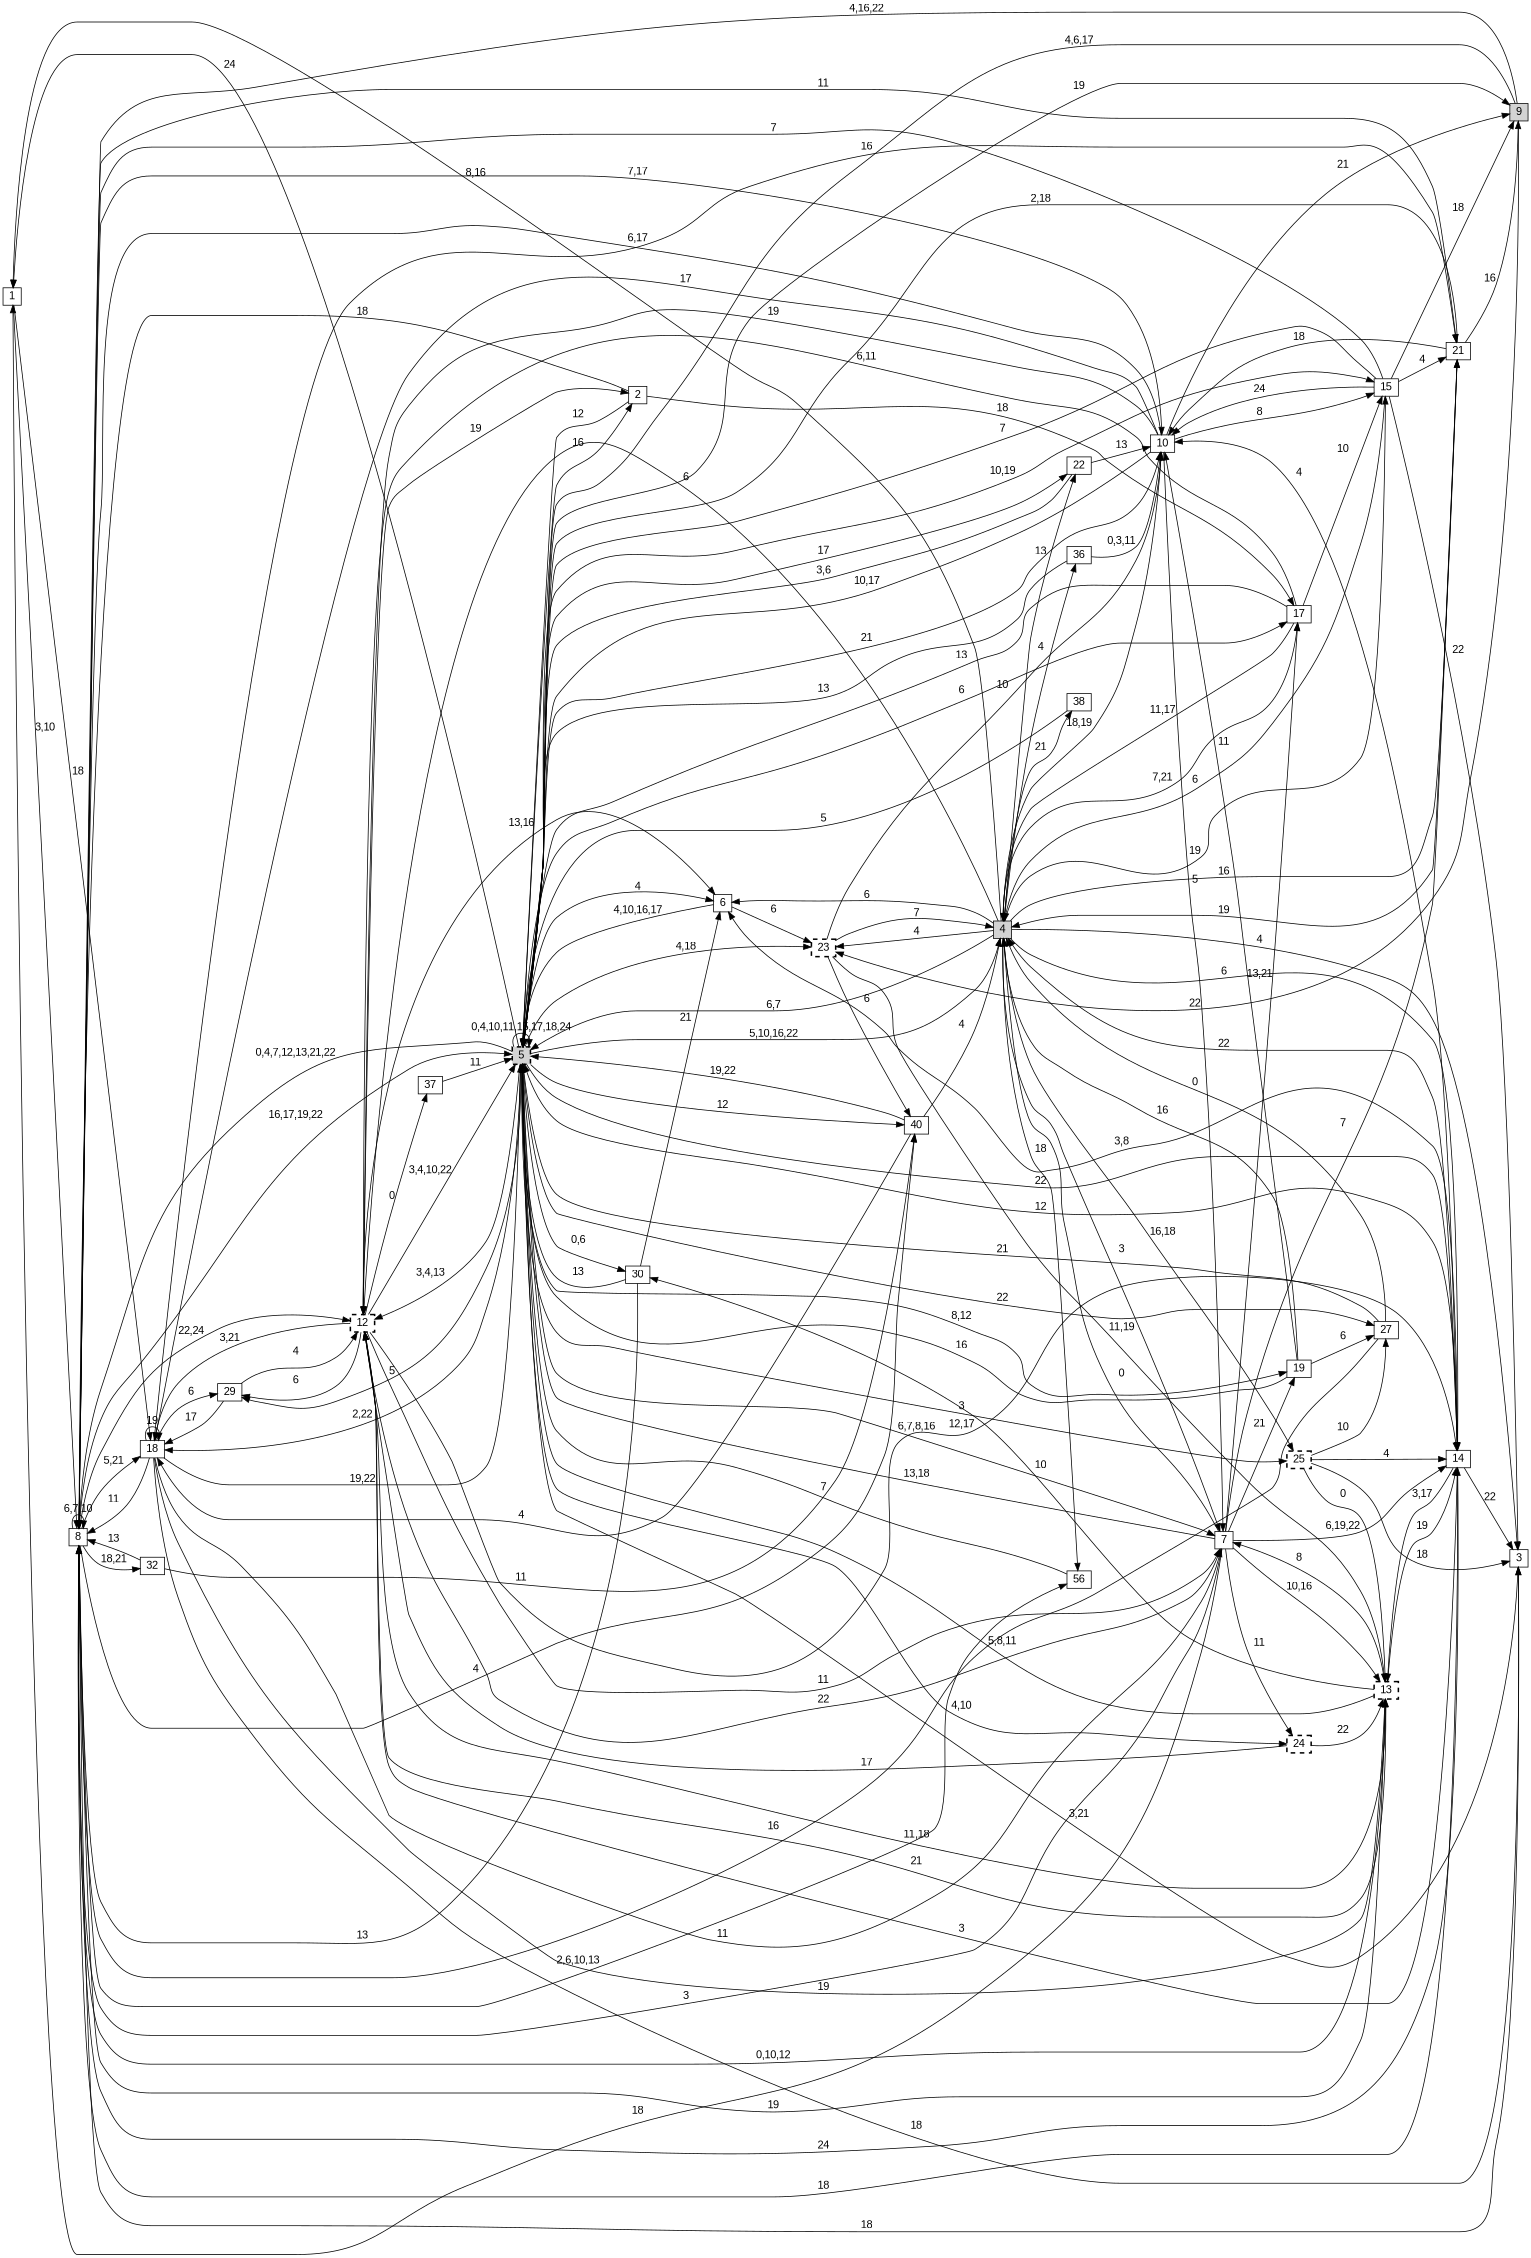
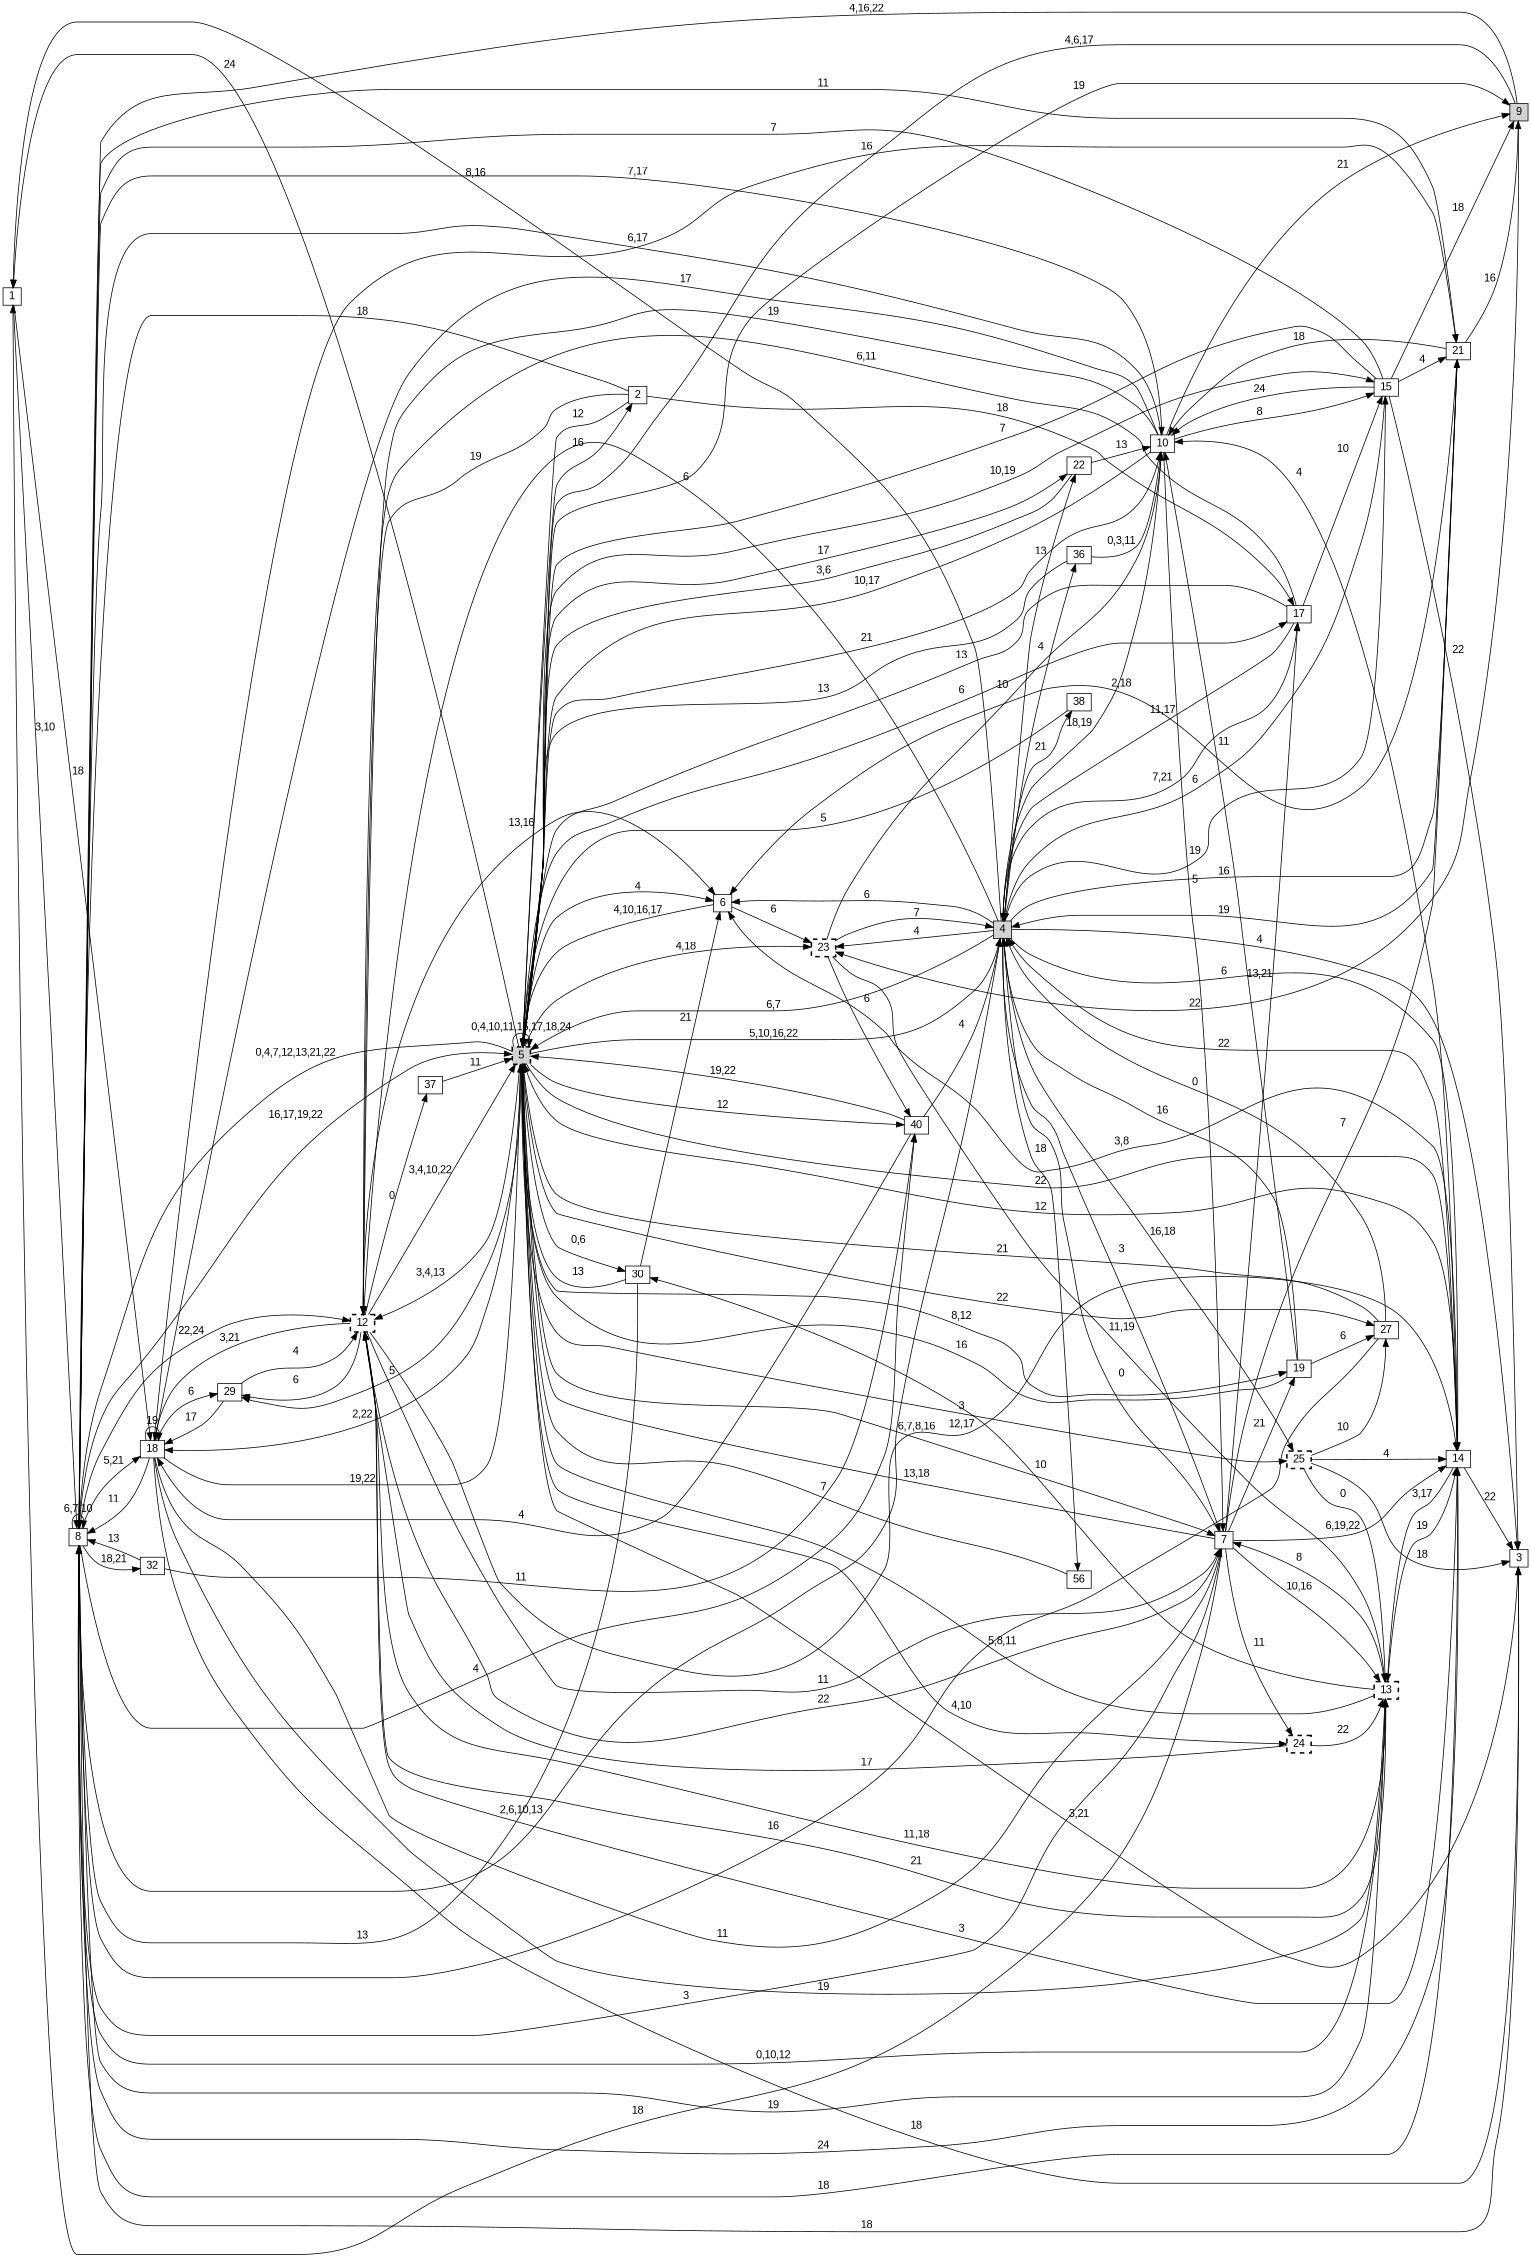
(821, 394) -> (1232, 771)
(374, 776) -> (398, 510)
(458, 2007) -> (625, 1713)
